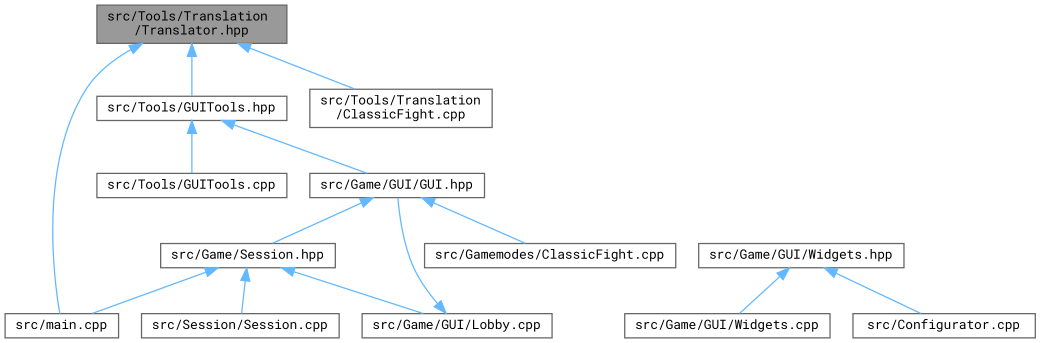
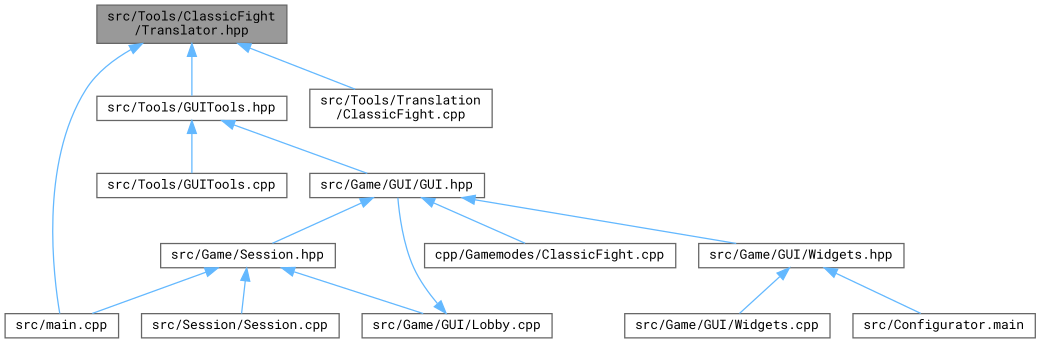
(192, 24) -> (192, 24)
none -> (606, 222)
(550, 256) -> (550, 256)
(944, 326) -> (944, 326)
